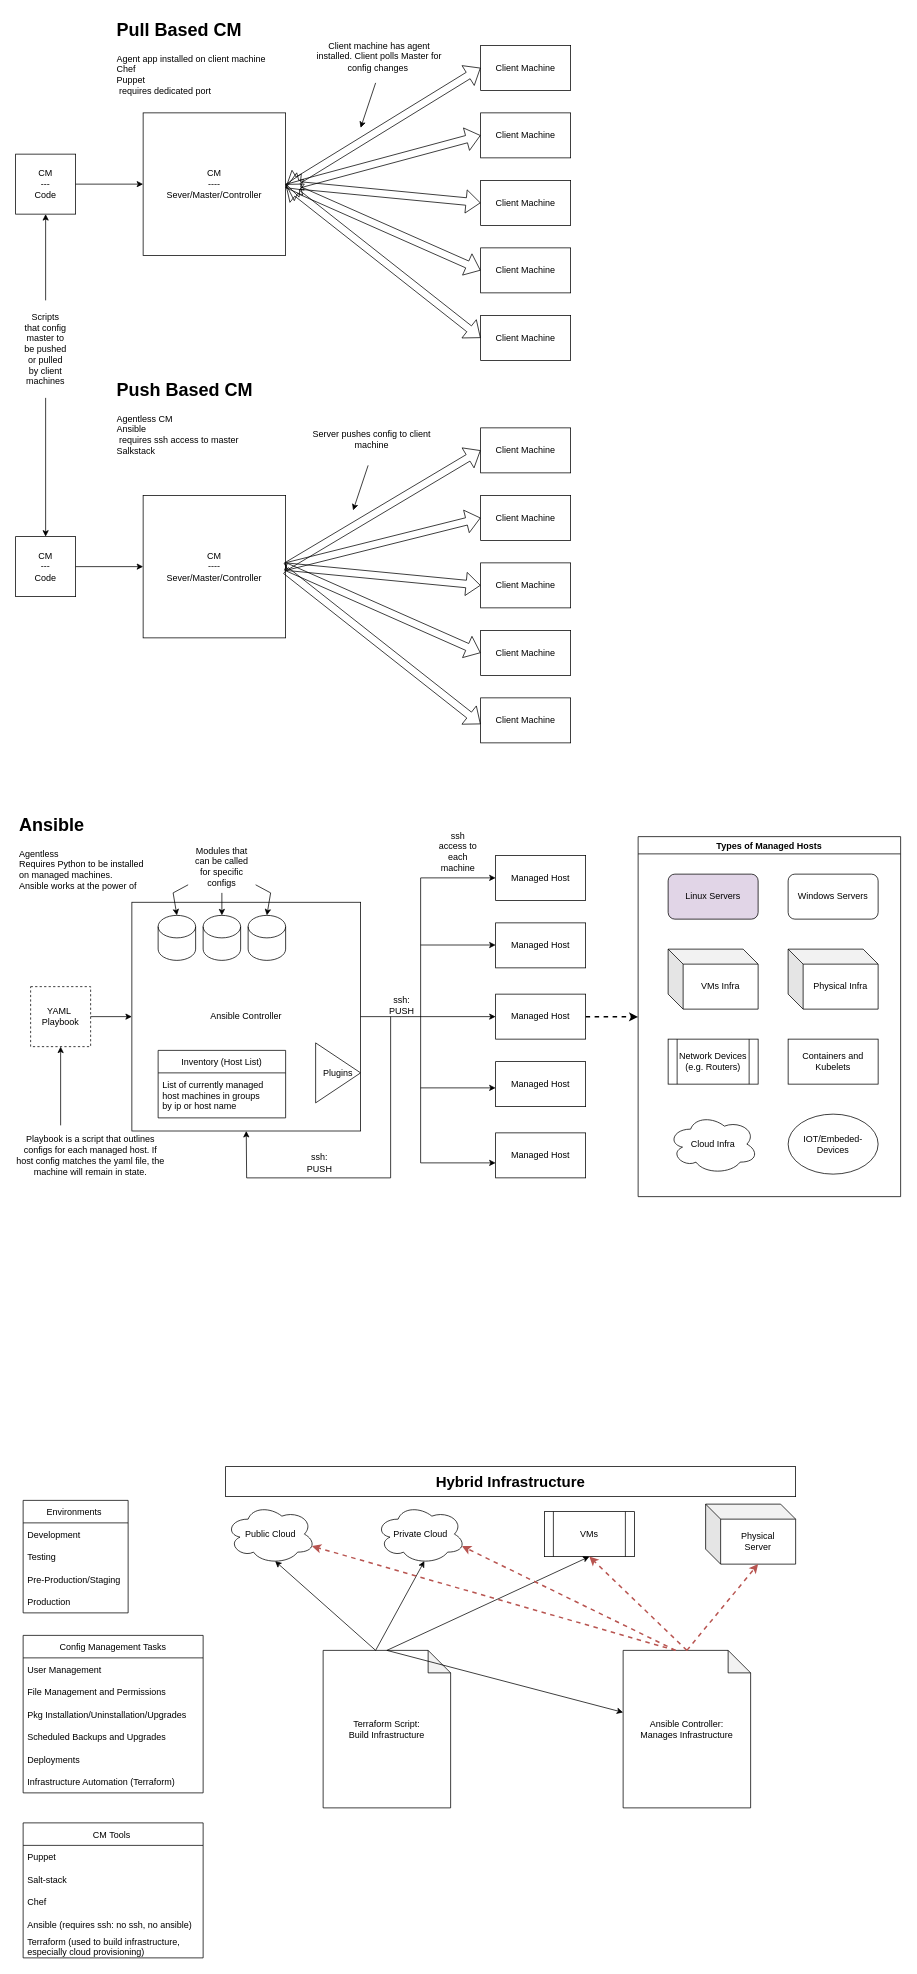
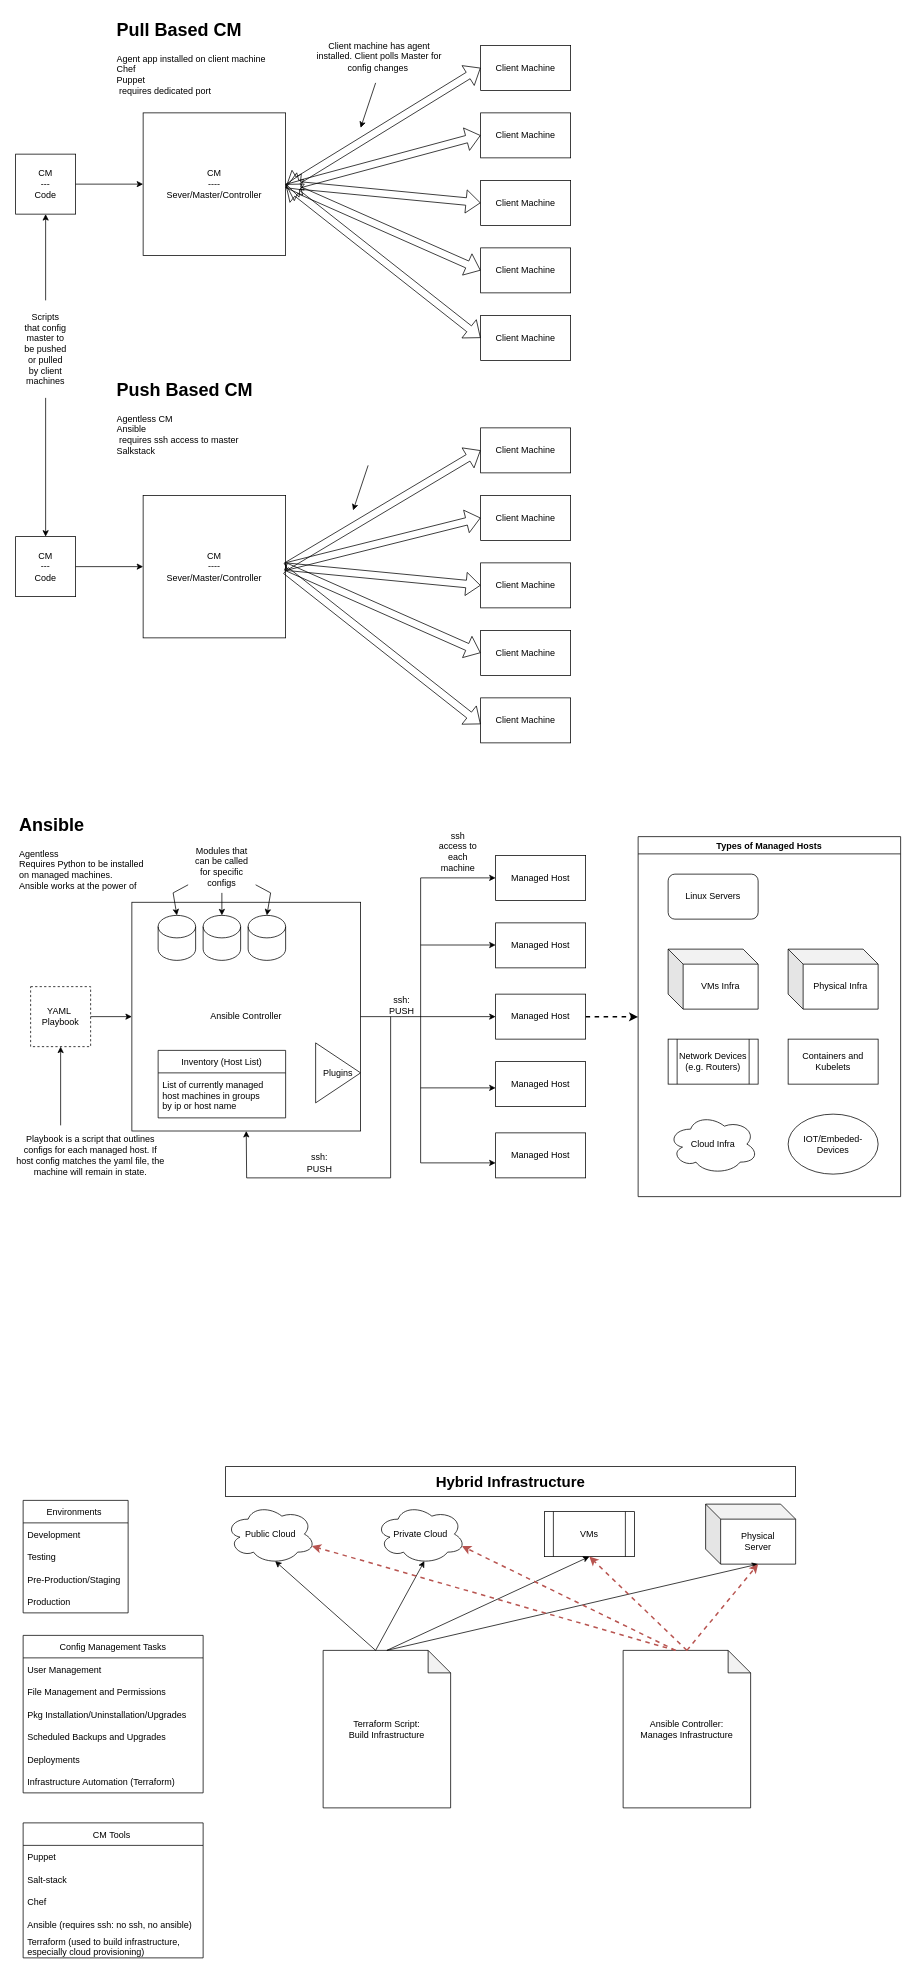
(372, 439) -> none
(713, 897) -> (713, 897)
(833, 897) -> none
(503, 1681) -> (571, 1608)
